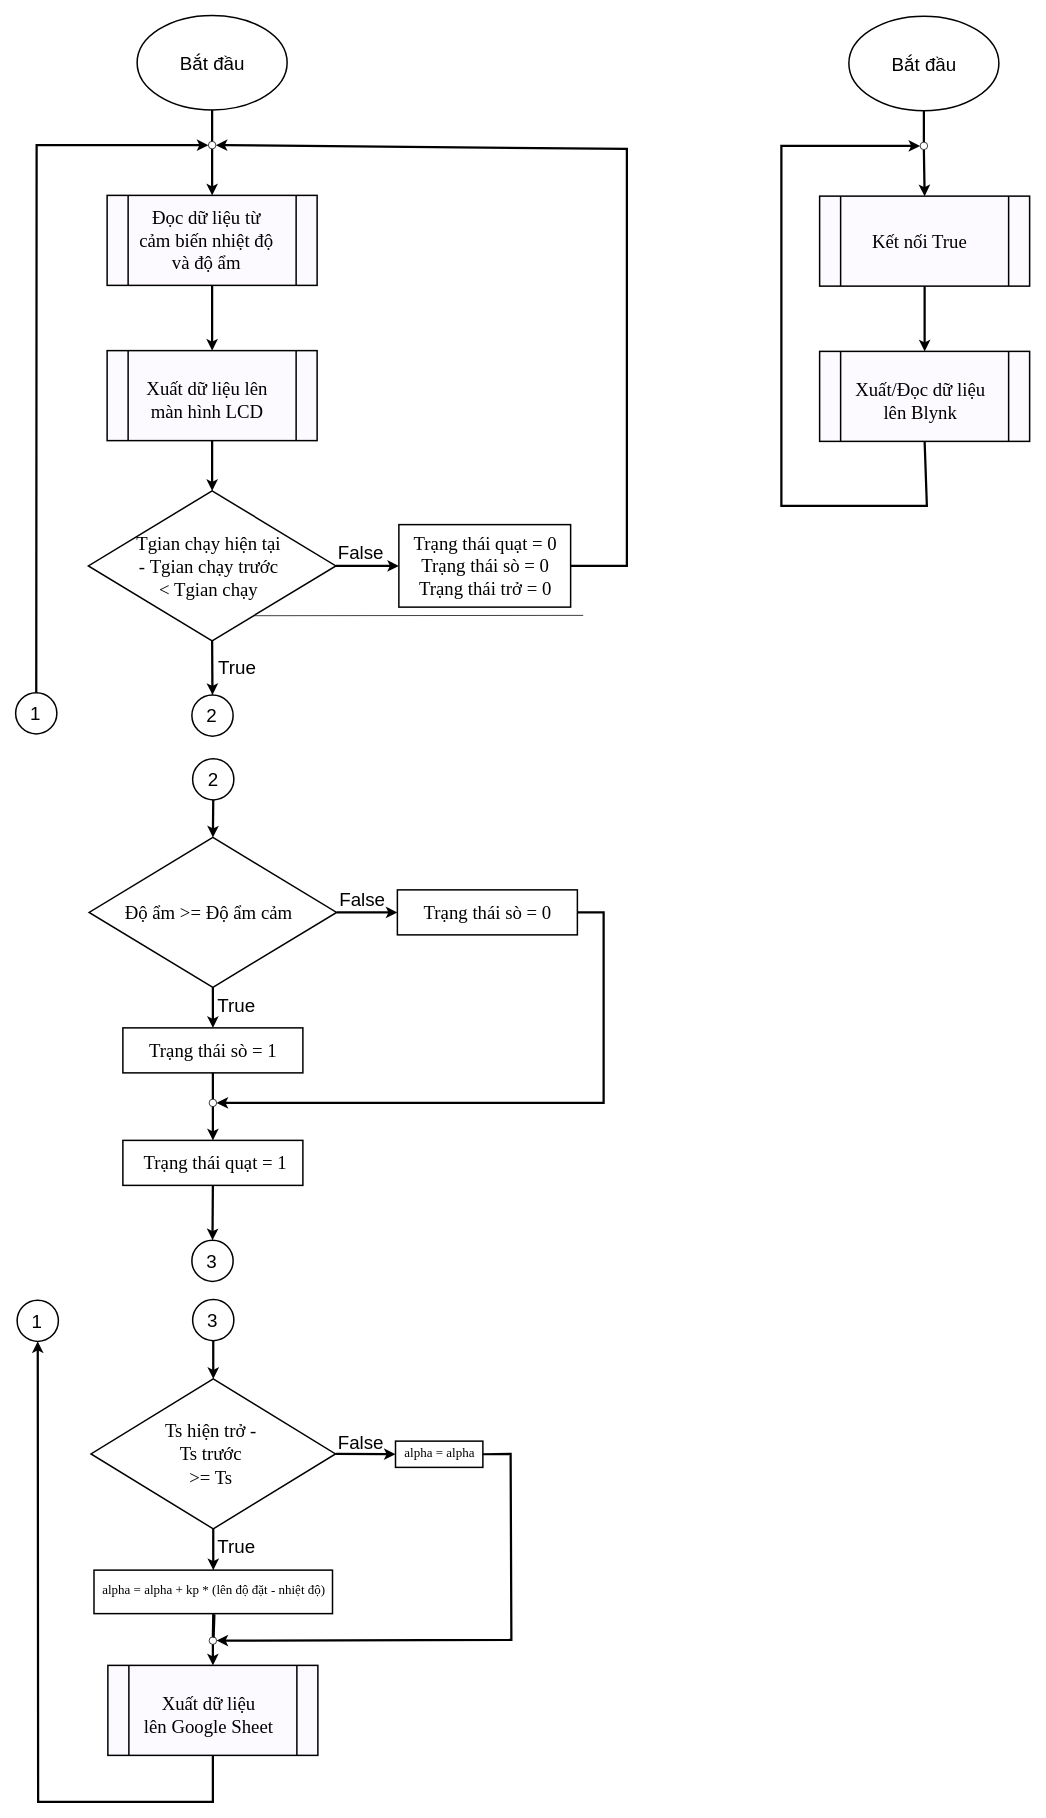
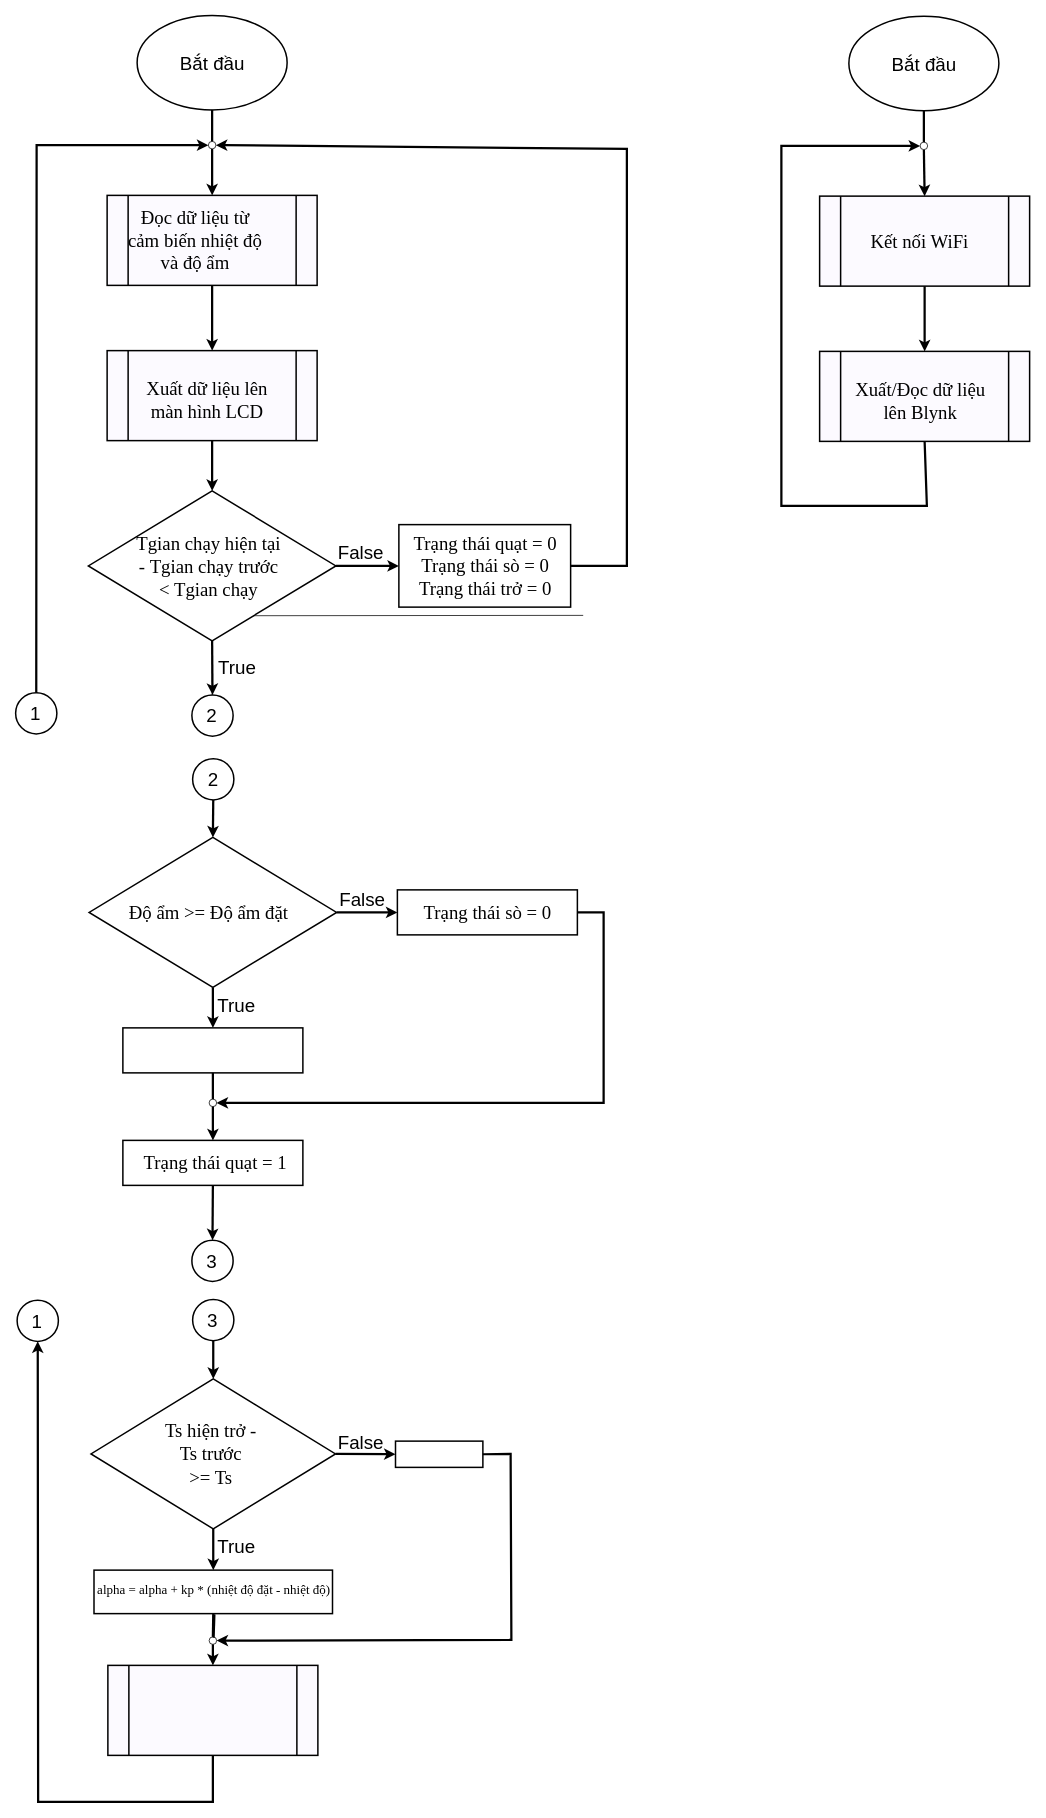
(206, 240) -> (195, 240)
(920, 242) -> (920, 242)
(209, 912) -> (209, 912)
(213, 1050) -> none
(439, 1454) -> none
(214, 1590) -> (214, 1590)
(208, 1715) -> none
